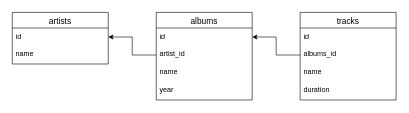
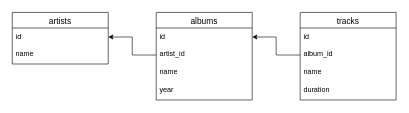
(320, 54) -> (318, 54)
